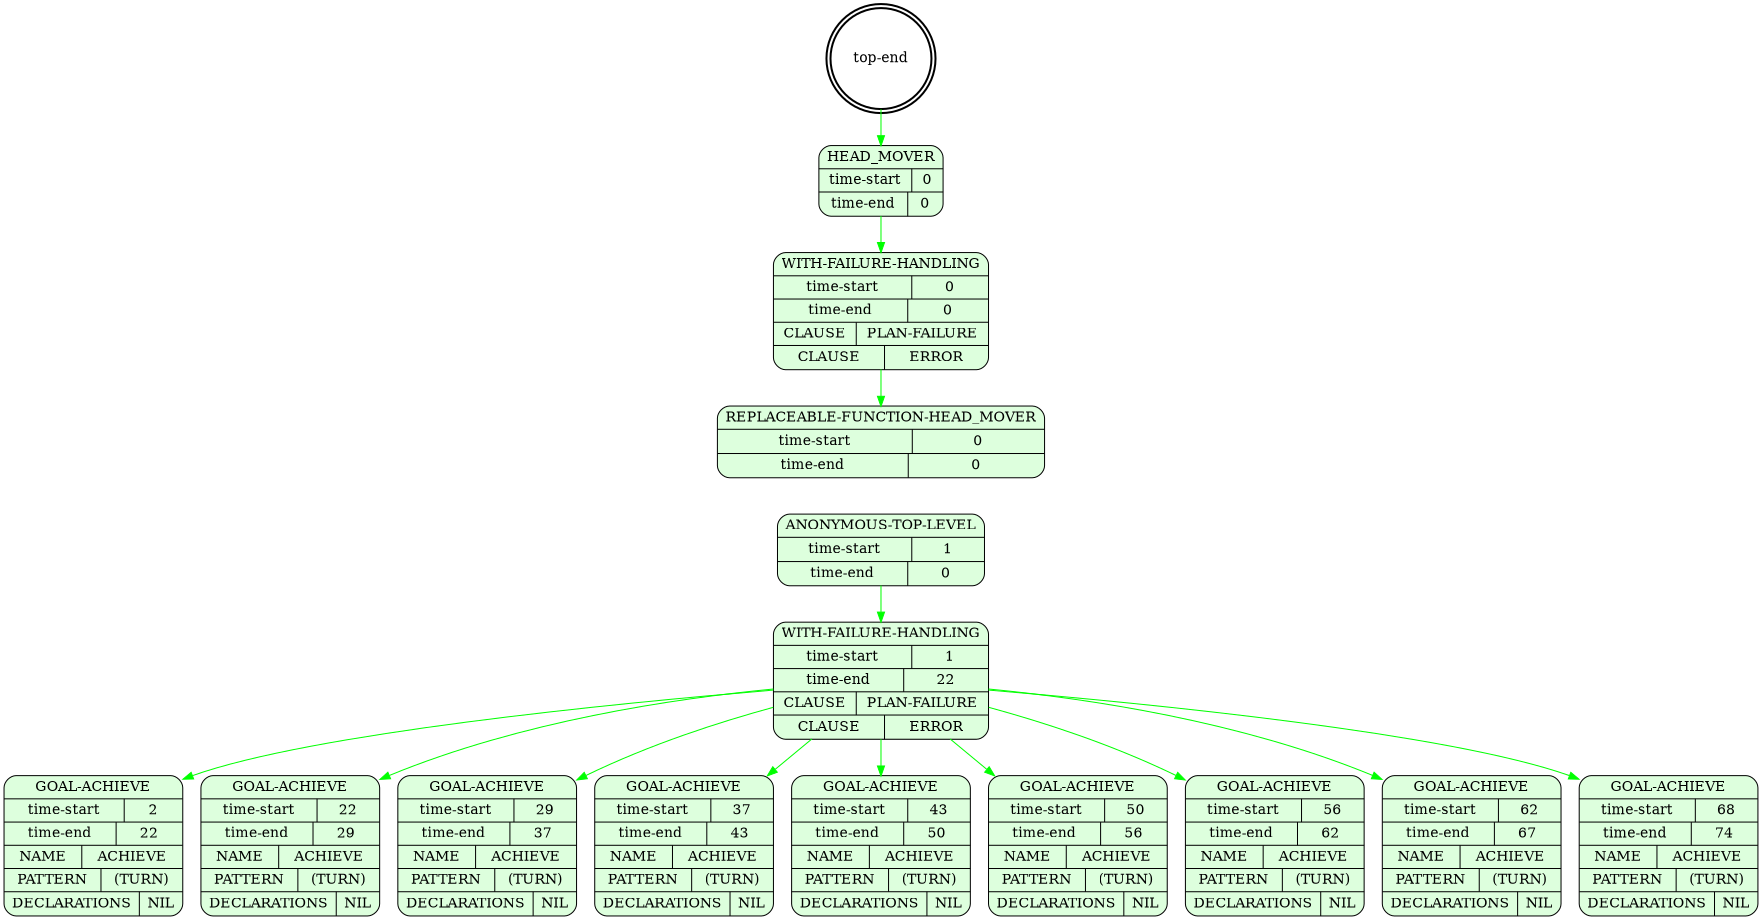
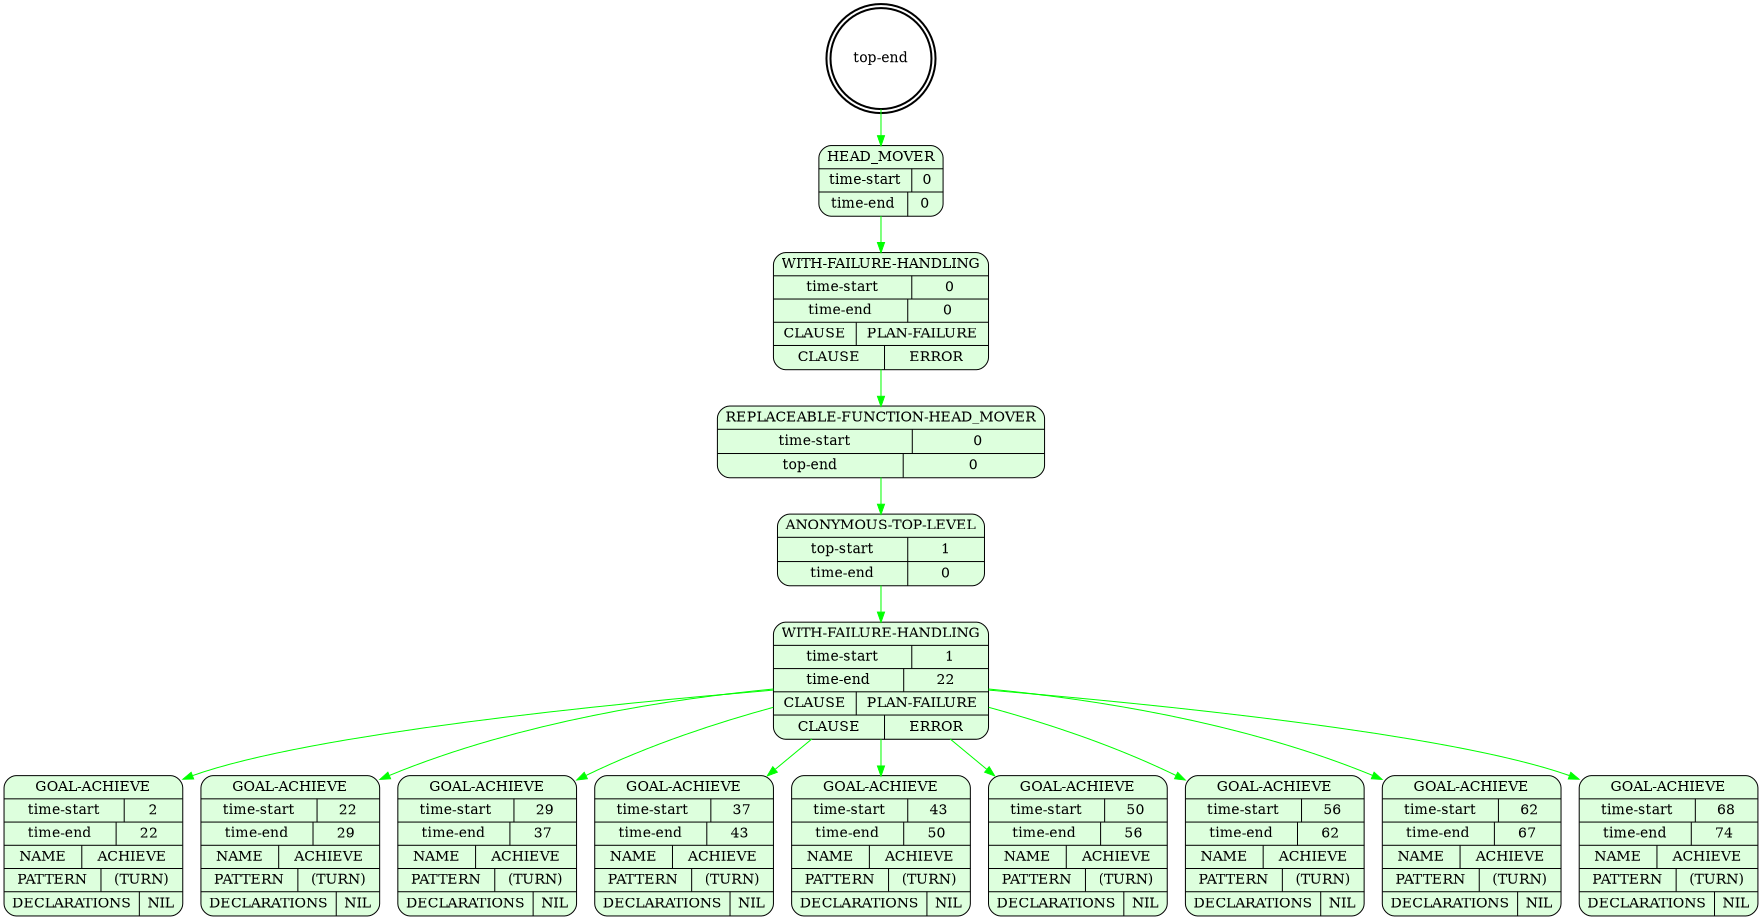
(813, 465) -> (810, 465)
none -> (881, 491)
(845, 549) -> (843, 549)
